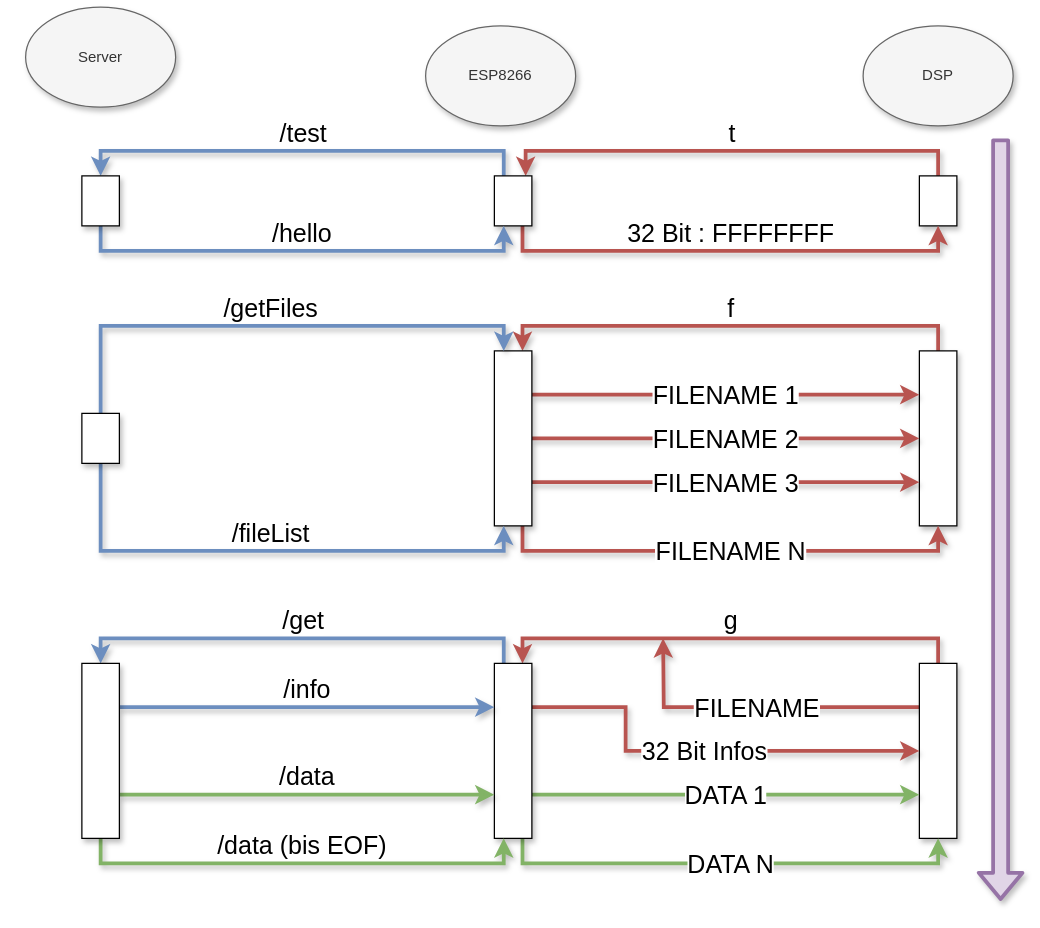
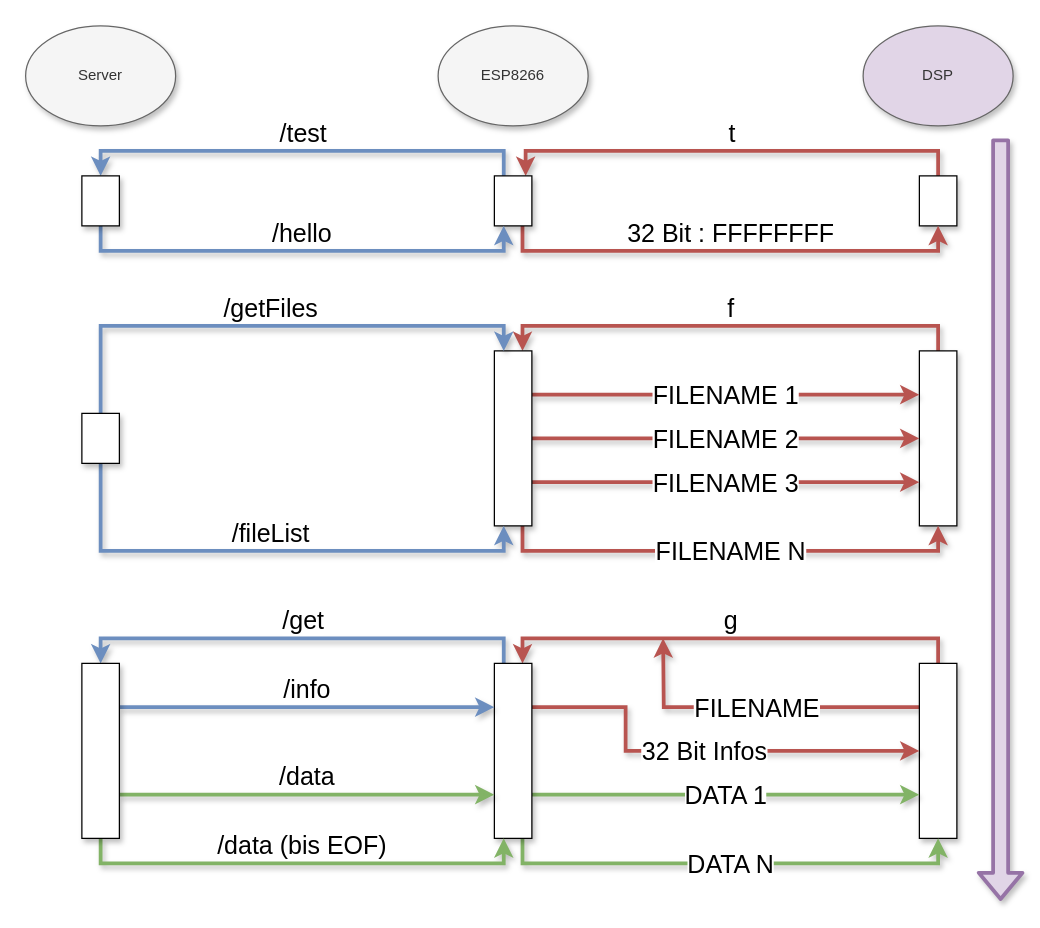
(101, 57) -> (101, 76)
(501, 76) -> (513, 76)
(938, 76) -> (938, 76)
